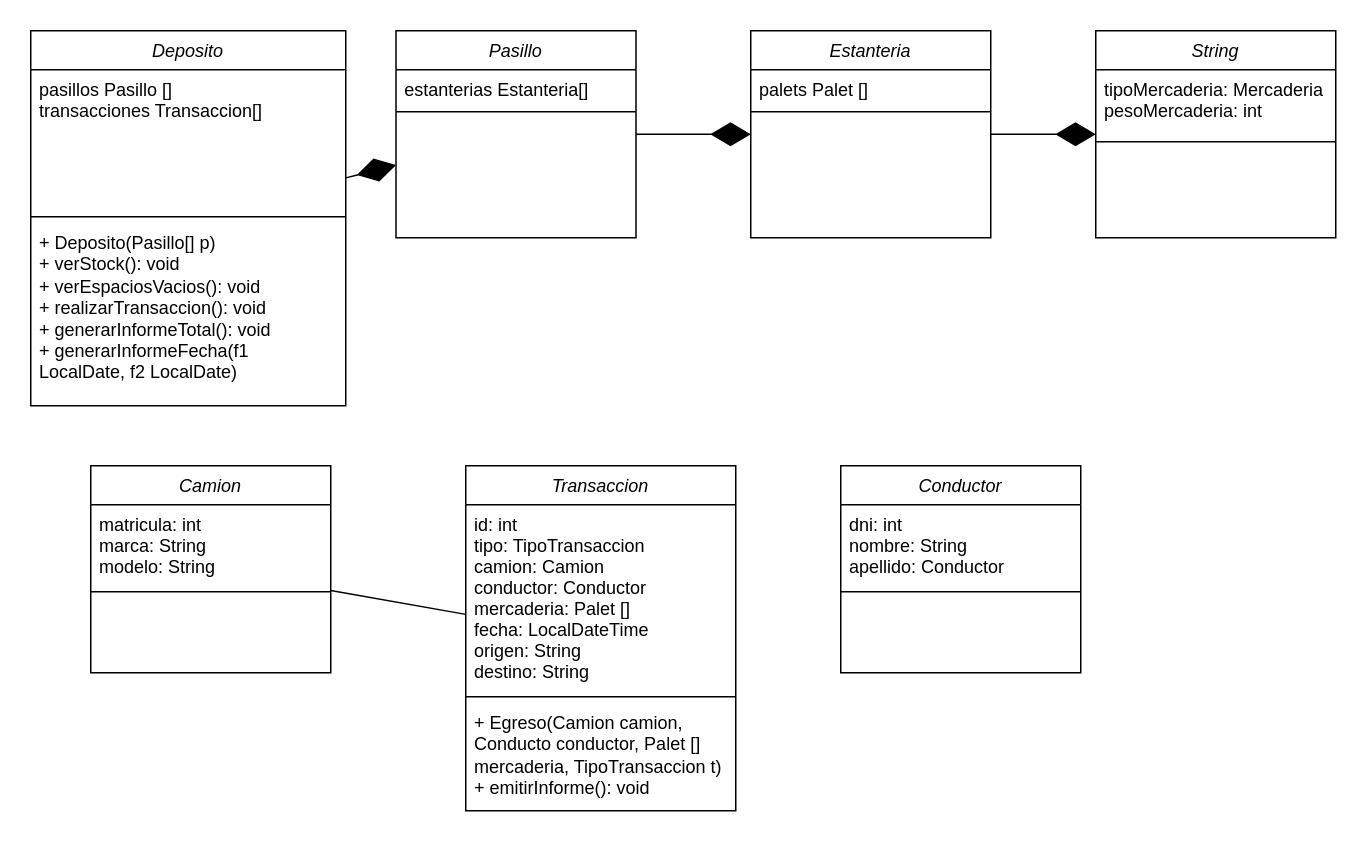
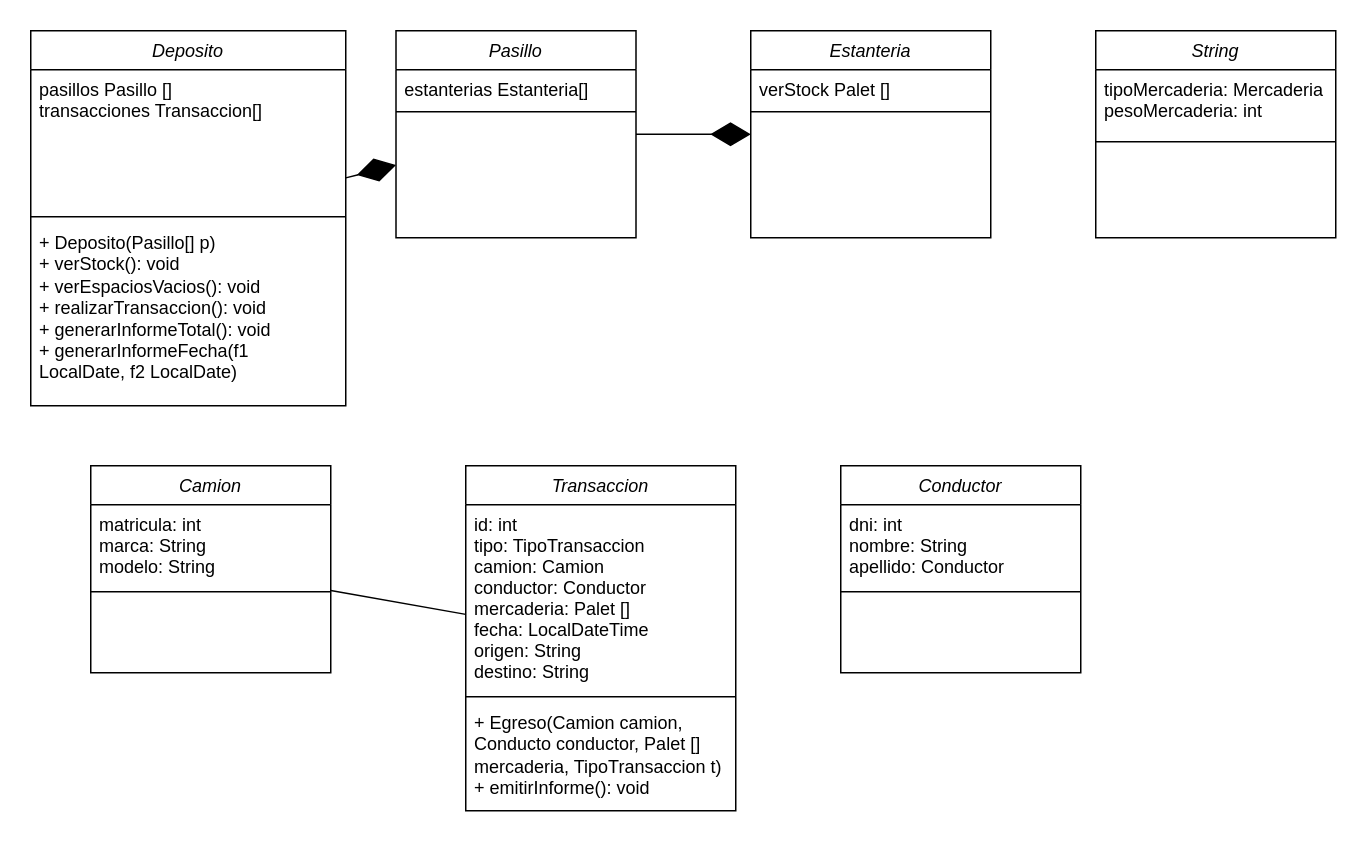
(825, 90) -> (838, 90)
(1024, 134) -> none
